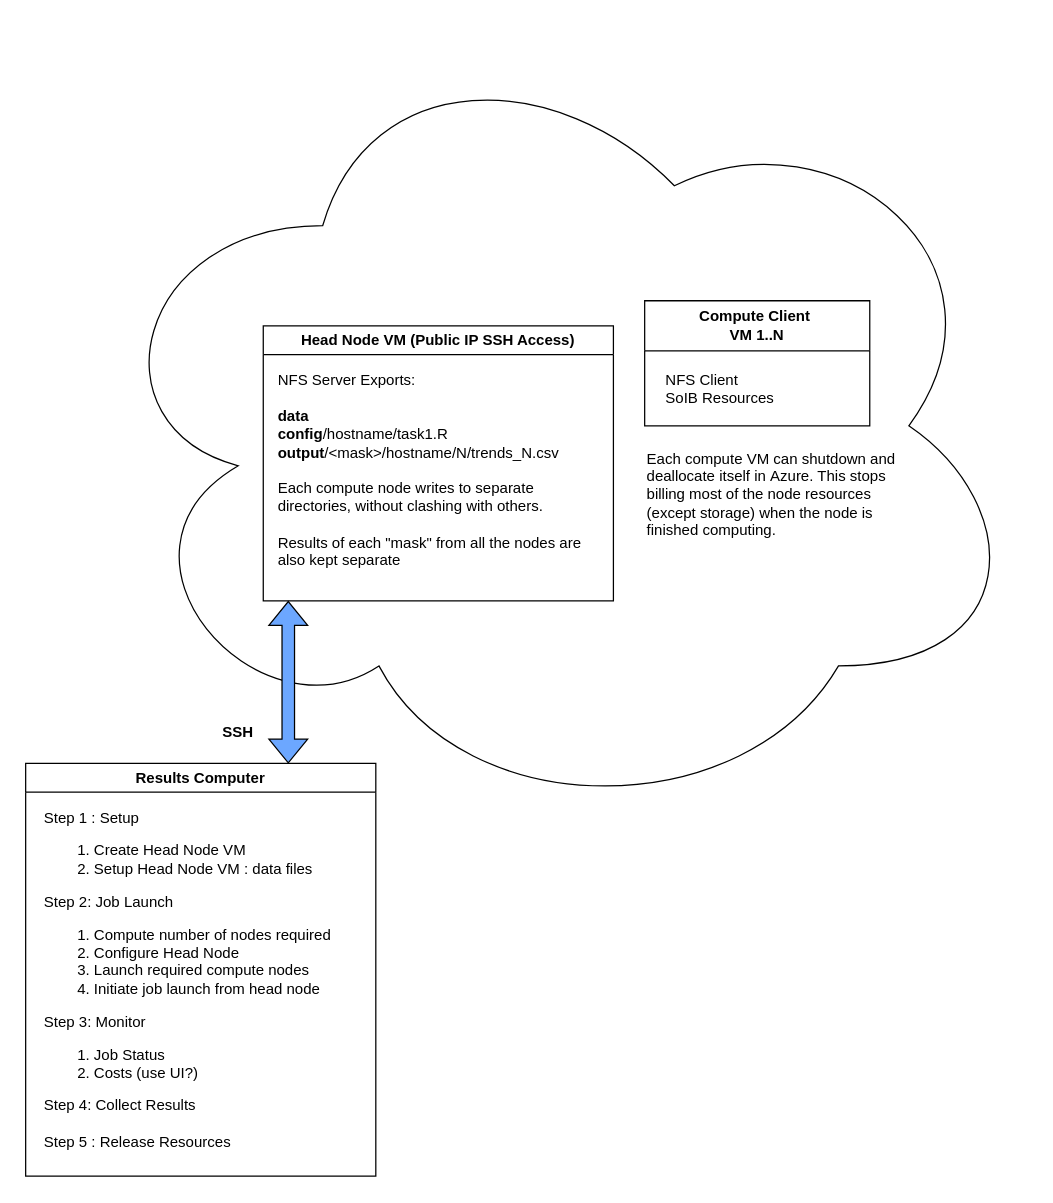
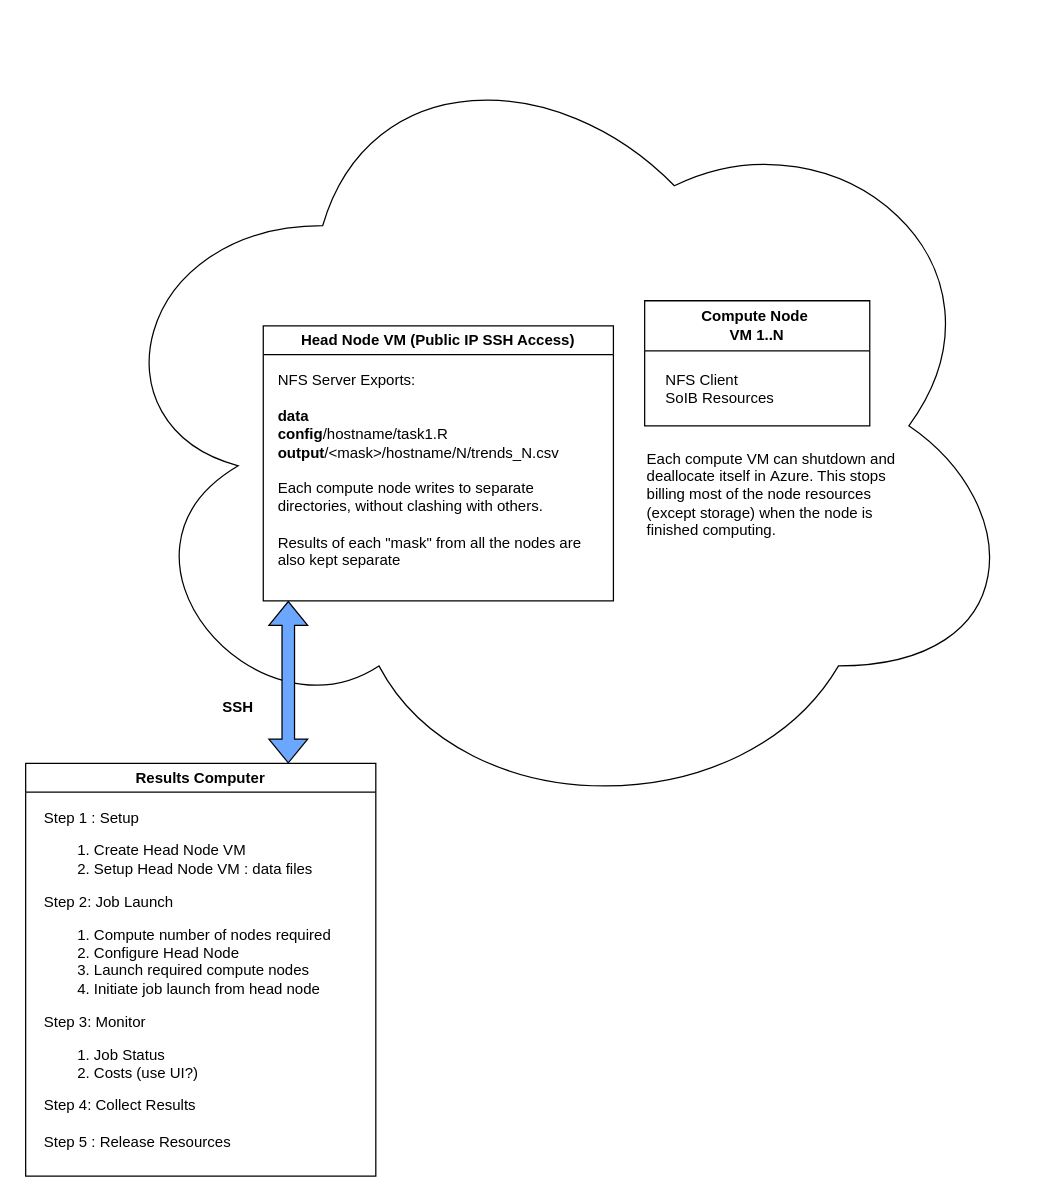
(757, 326) -> (757, 326)
(238, 732) -> (238, 707)
